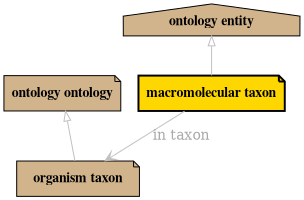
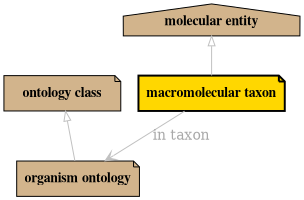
(212, 22) -> (212, 22)
(62, 93) -> (62, 93)
(78, 179) -> (78, 179)
